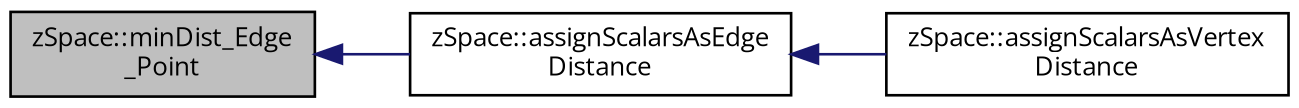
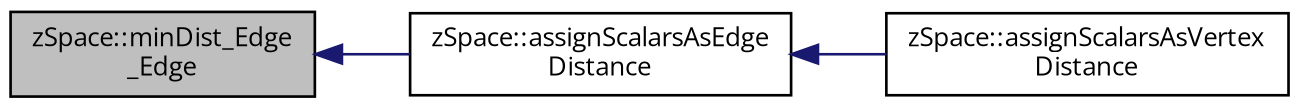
(163, 54) -> (163, 54)
